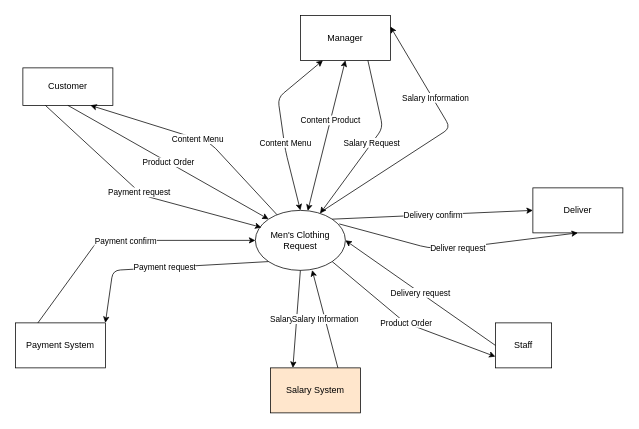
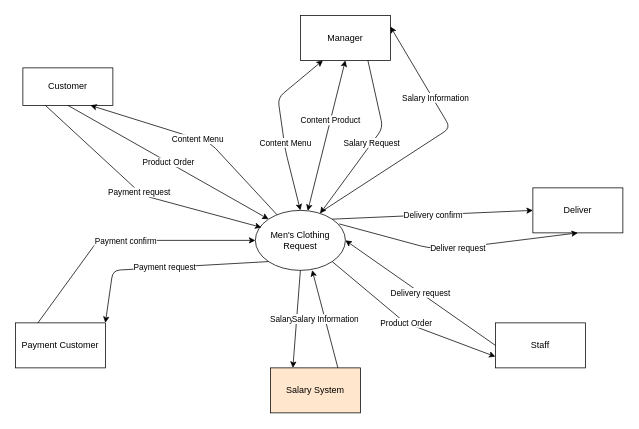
(60, 345) -> (60, 345)
(524, 345) -> (540, 345)
